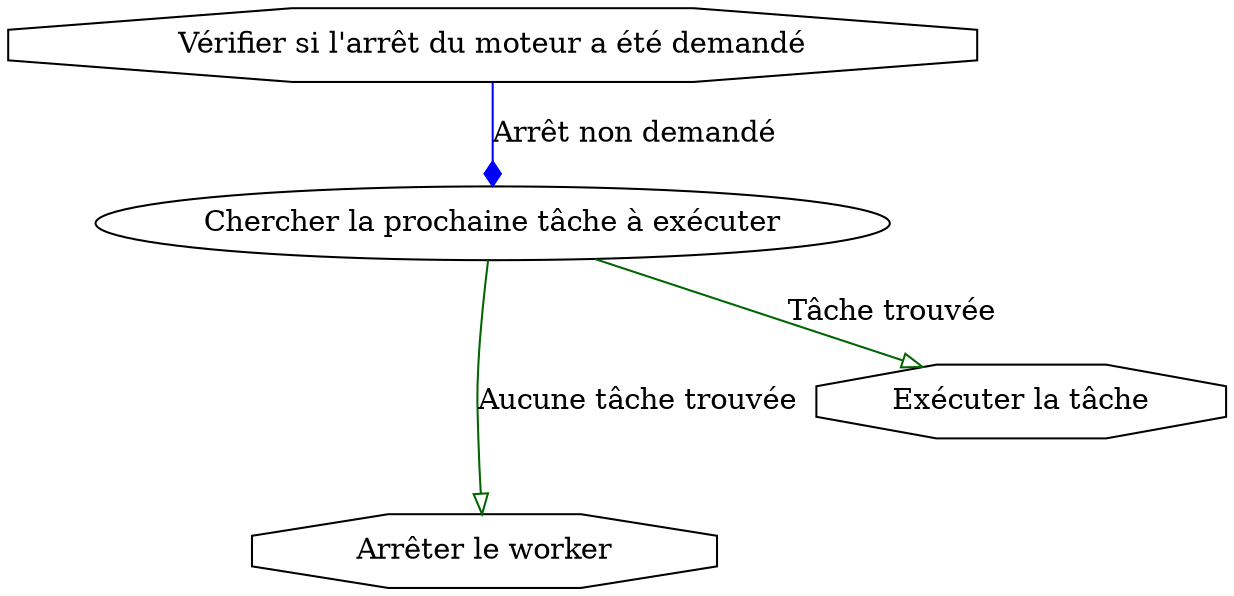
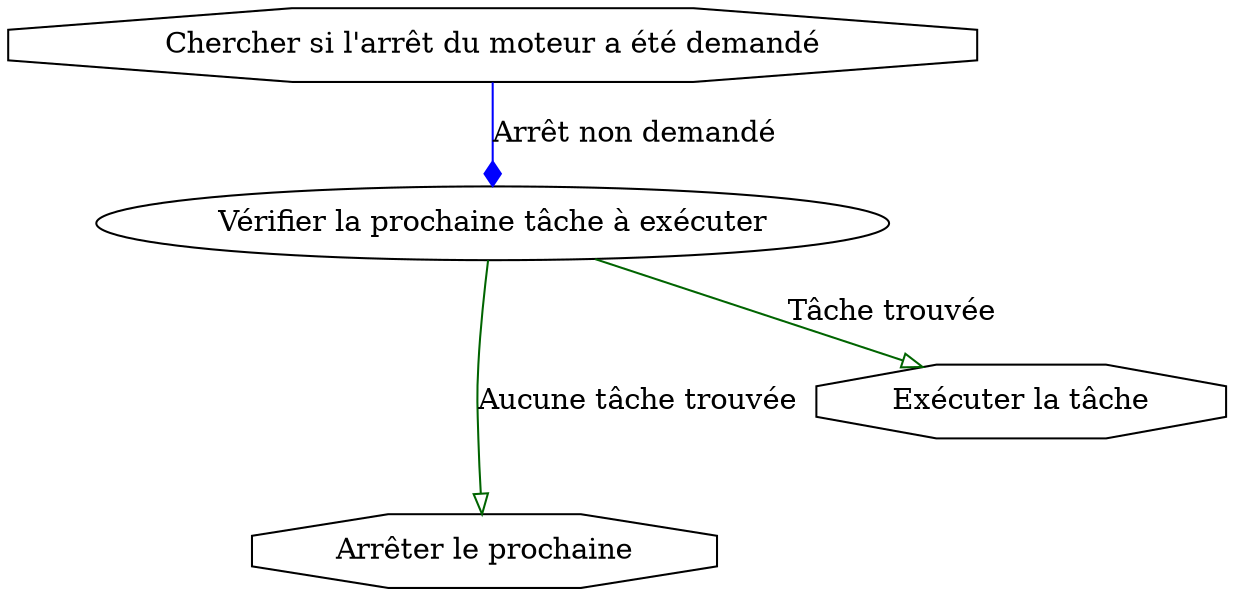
(493, 45) -> (493, 45)
(493, 223) -> (493, 223)
(484, 551) -> (484, 551)
